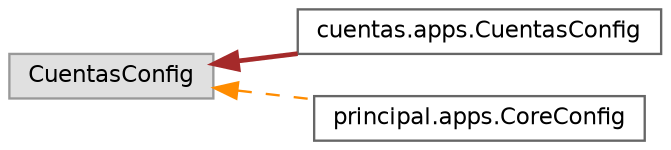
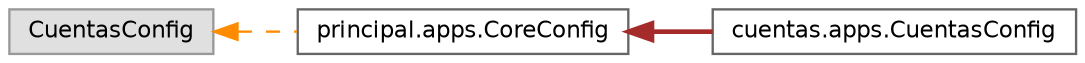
(268, 57) -> (682, 32)
